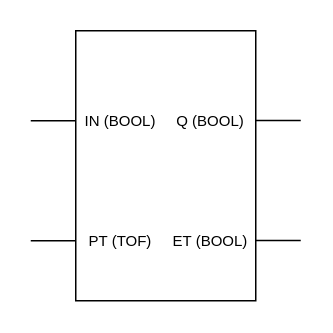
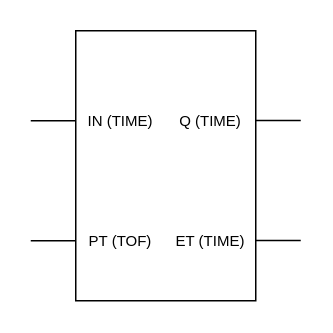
(121, 121) -> (121, 121)
(211, 121) -> (211, 121)
(211, 241) -> (211, 241)
